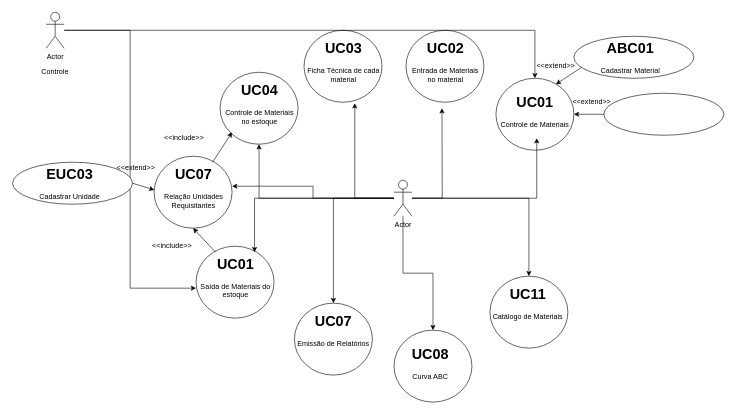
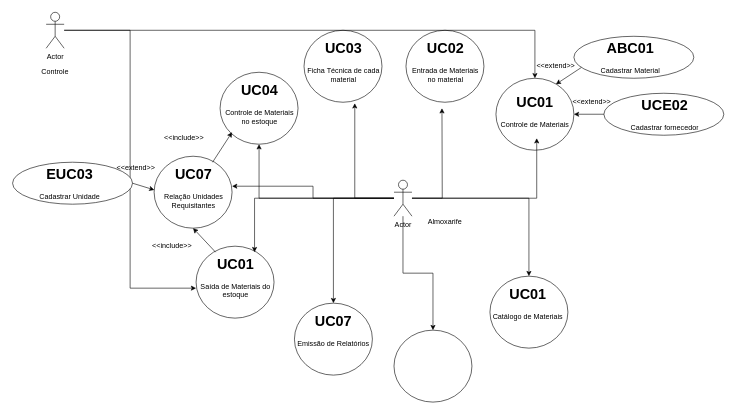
none -> (667, 114)
none -> (445, 222)
(530, 289) -> (530, 289)
(433, 366) -> none
